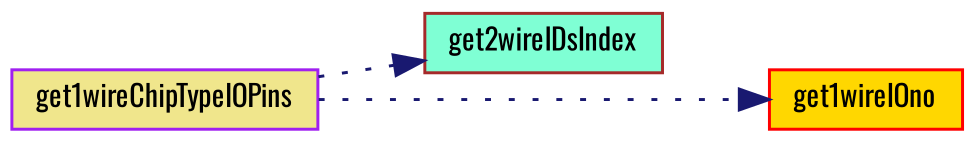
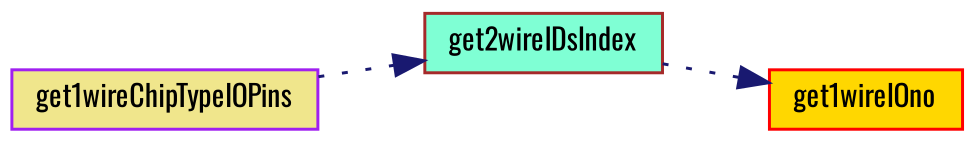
(529, 100) -> (701, 71)
